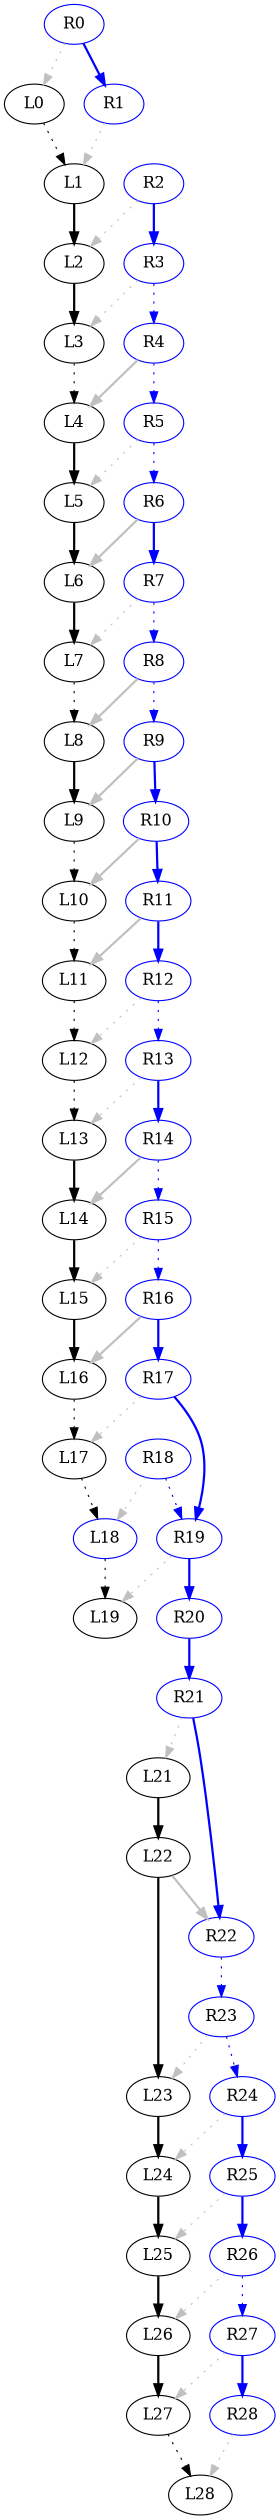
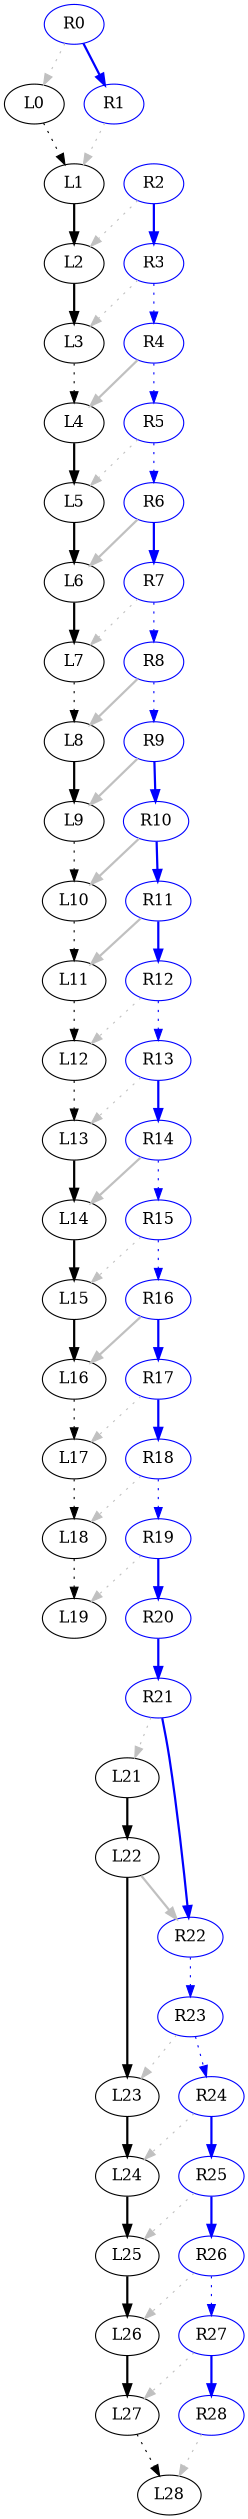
(203, 1449) -> (158, 1414)
(105, 1539) -> (74, 1539)
